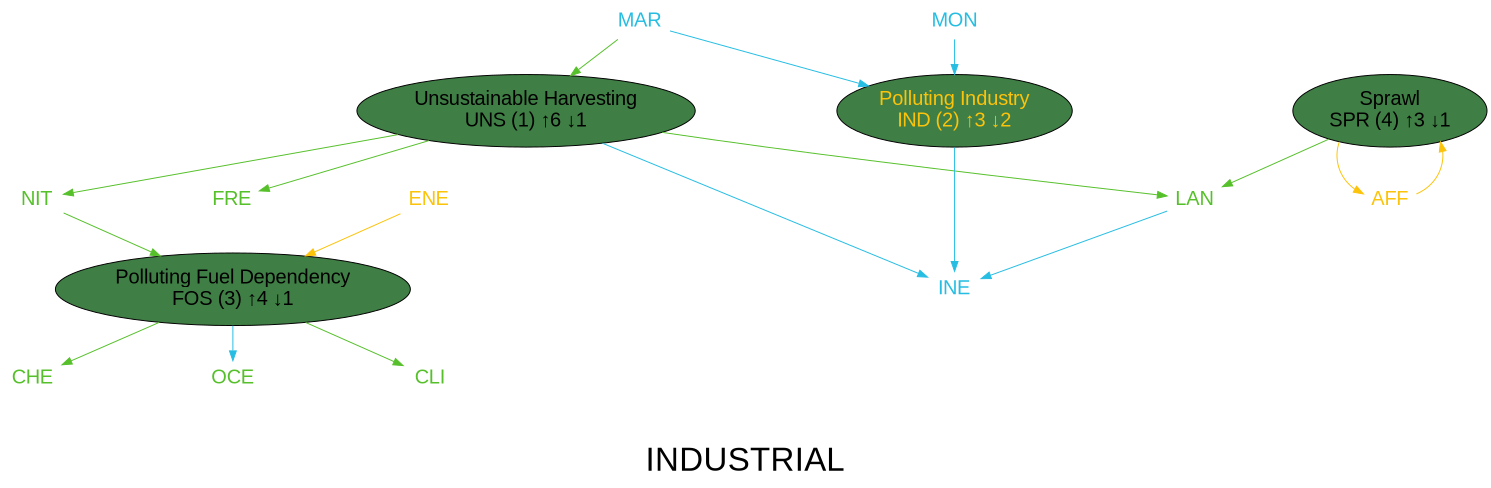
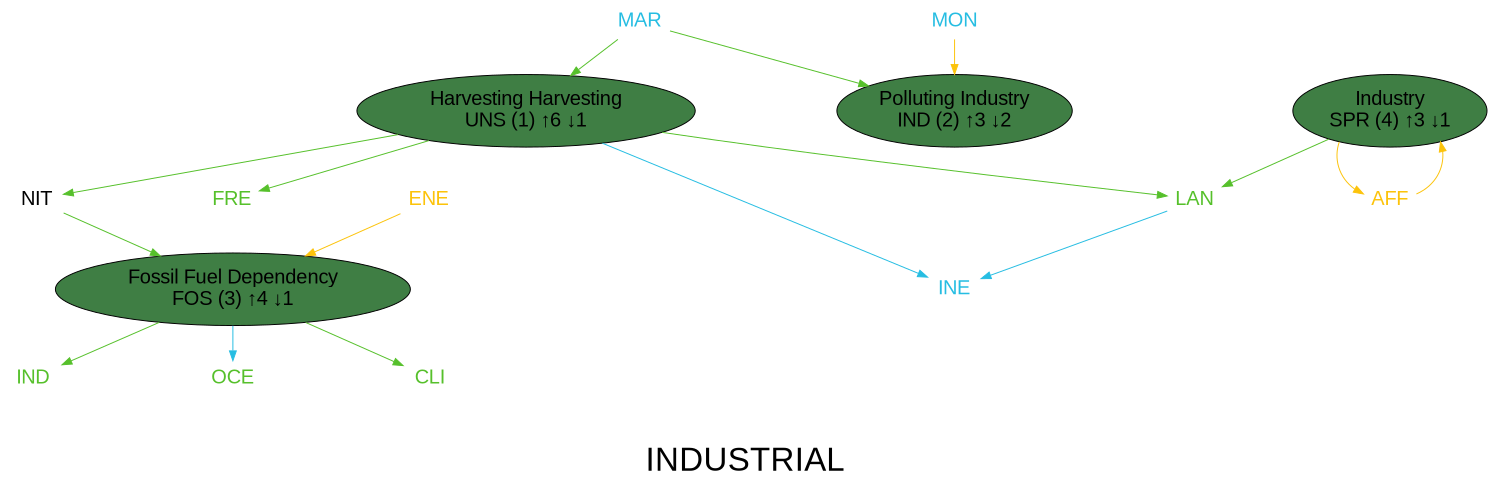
(955, 52) -> (955, 52)
(764, 57) -> (764, 57)
(526, 111) -> (526, 111)
(955, 111) -> (955, 111)
(1390, 111) -> (1390, 111)
(37, 200) -> (37, 200)
(955, 204) -> none
(233, 289) -> (233, 289)
(33, 378) -> (33, 378)
